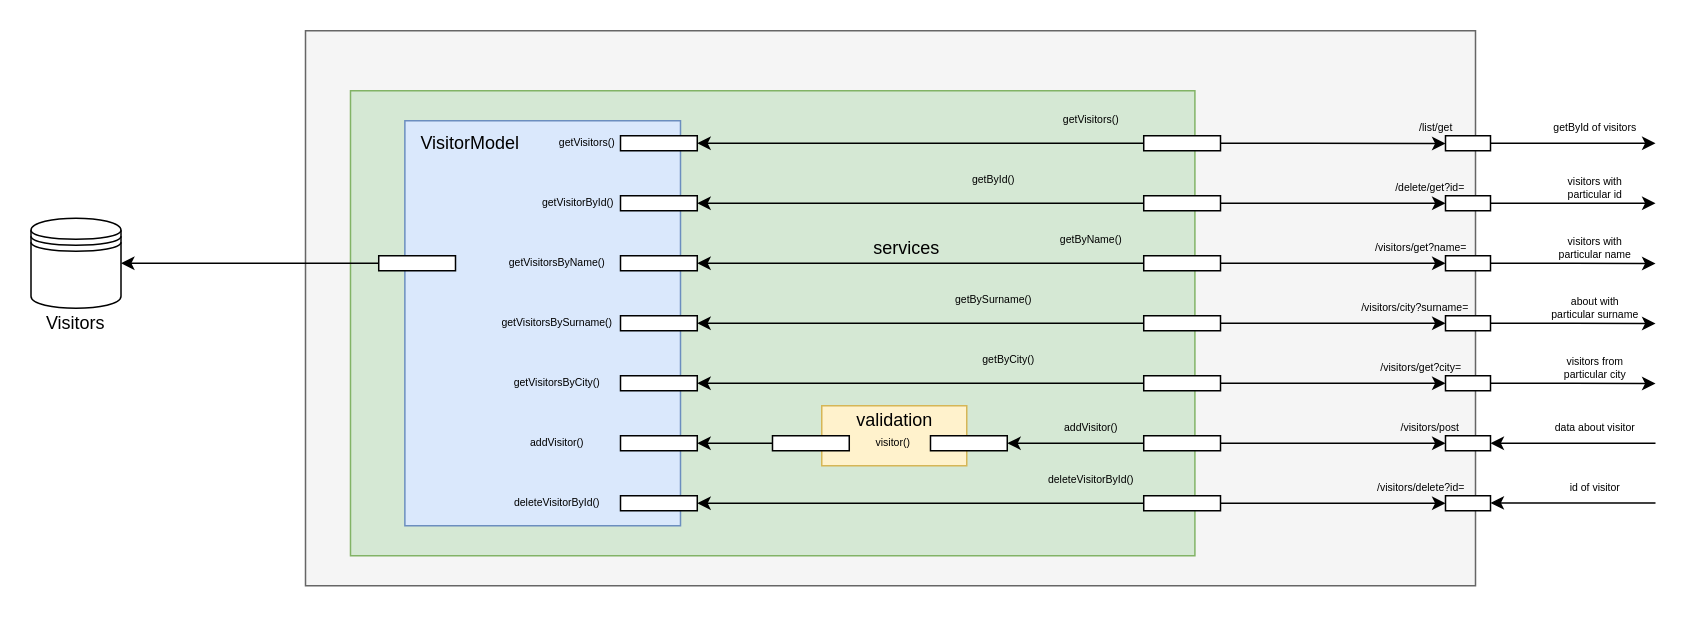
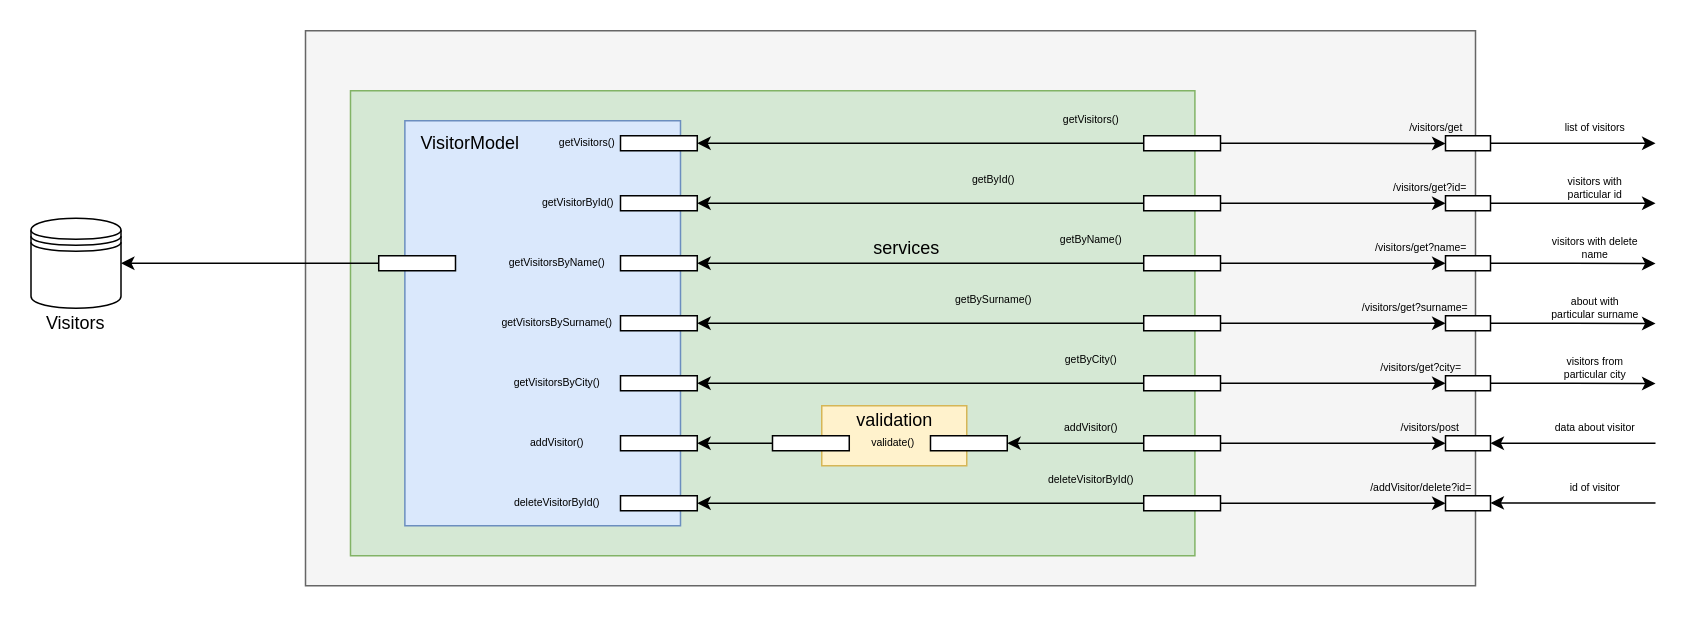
(1436, 128) -> (1436, 128)
(1595, 128) -> (1595, 128)
(1430, 188) -> (1430, 188)
(1595, 248) -> (1595, 248)
(1415, 308) -> (1415, 308)
(1010, 361) -> (1092, 361)
(893, 443) -> (893, 443)
(1421, 488) -> (1421, 488)
